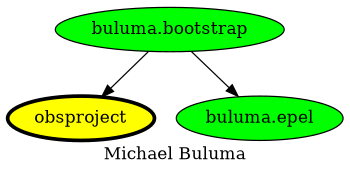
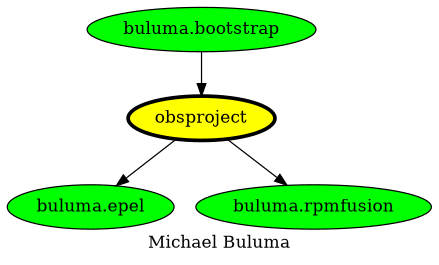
(210, 70) -> (151, 159)
none -> (314, 207)
